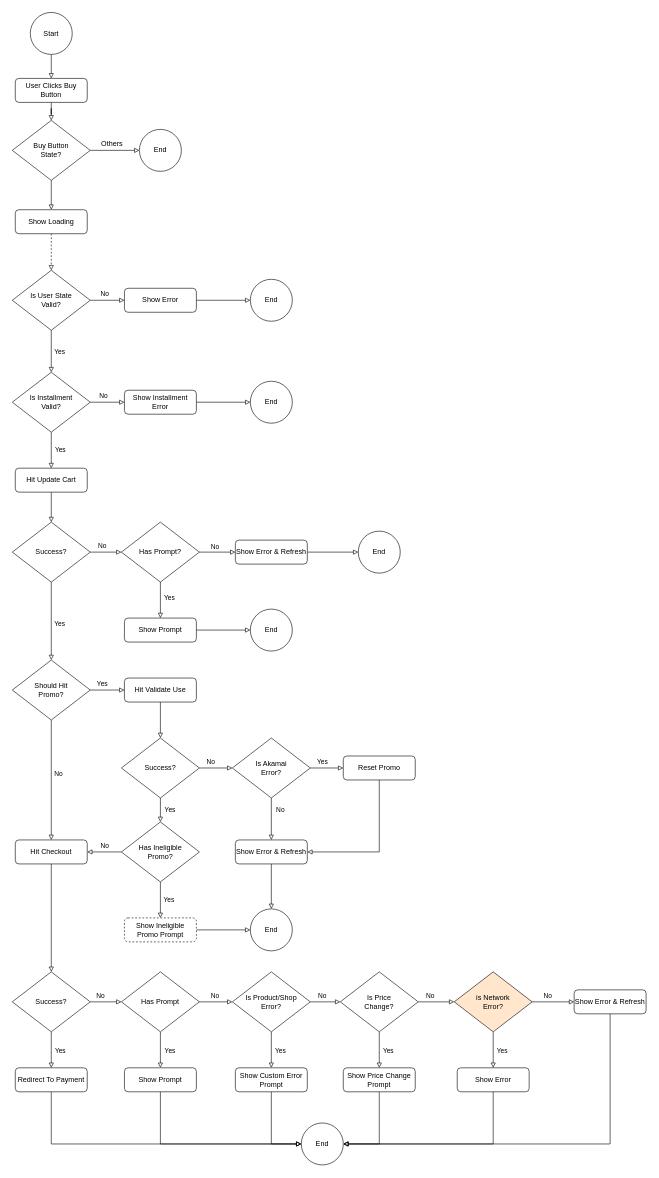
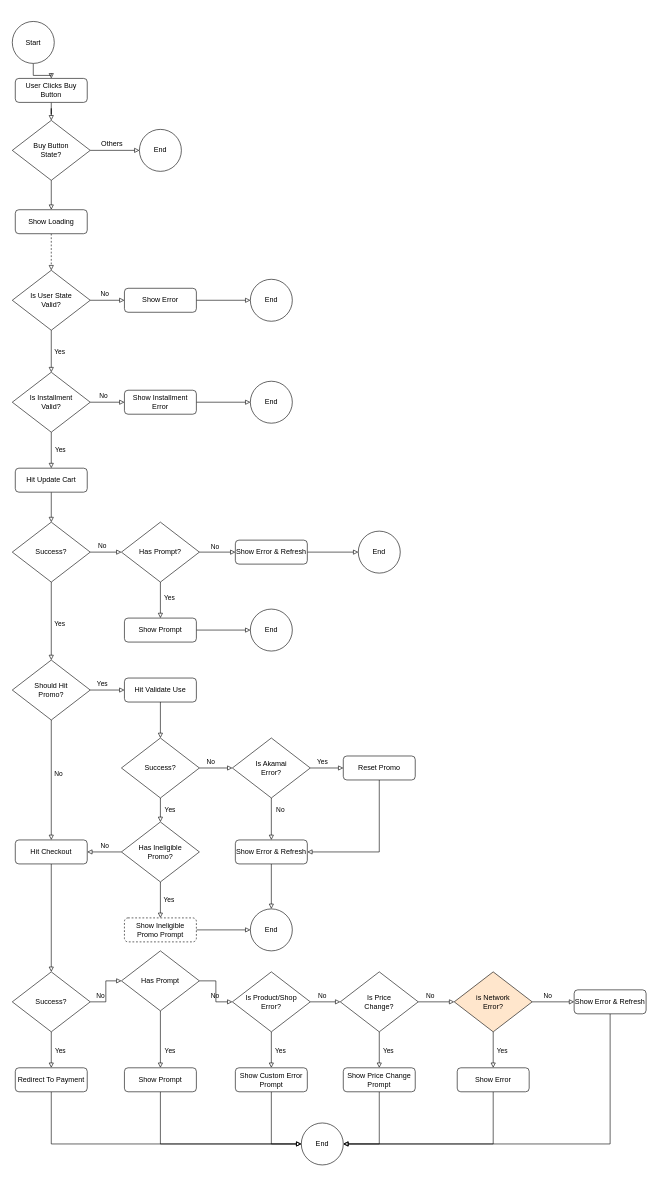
(51, 33) -> (33, 42)
(161, 1002) -> (161, 981)
